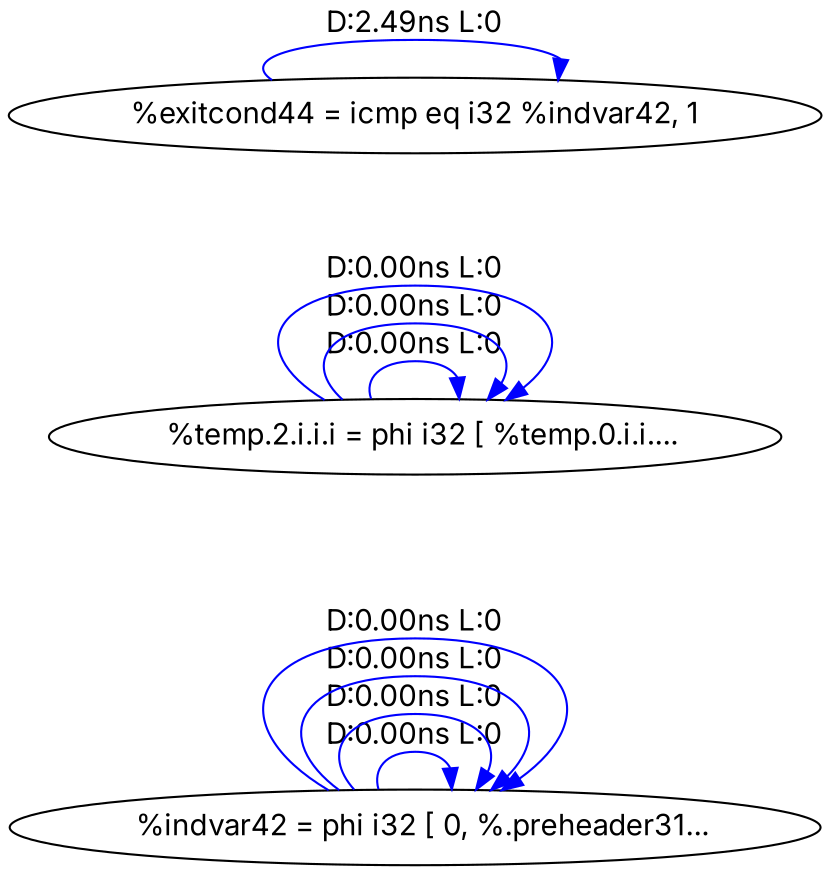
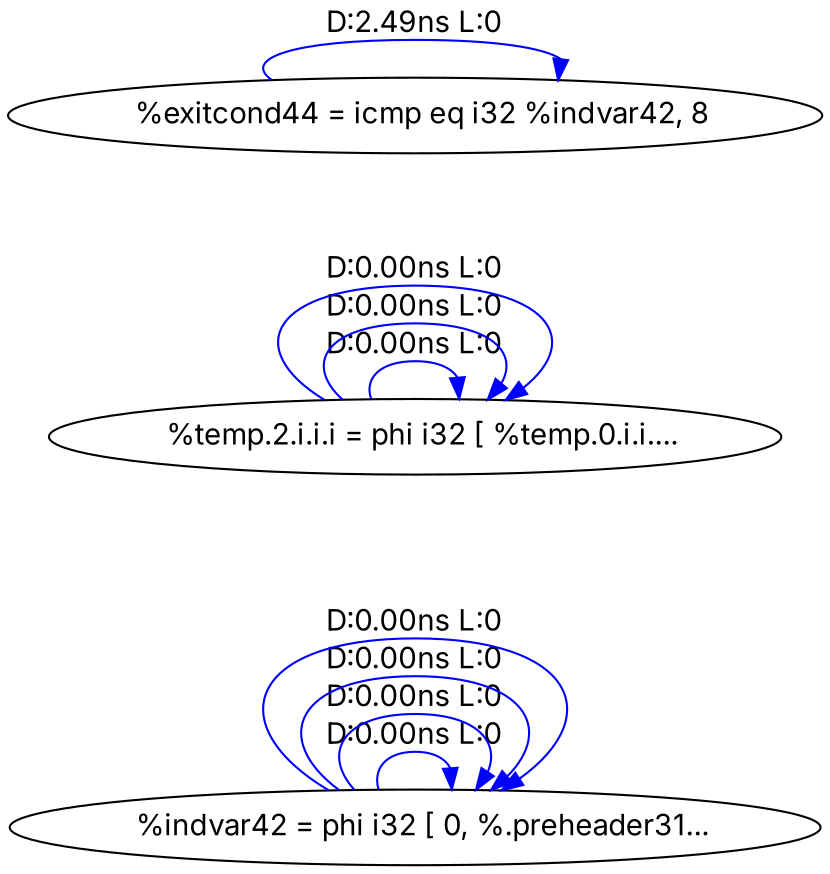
(415, 115) -> (415, 115)
